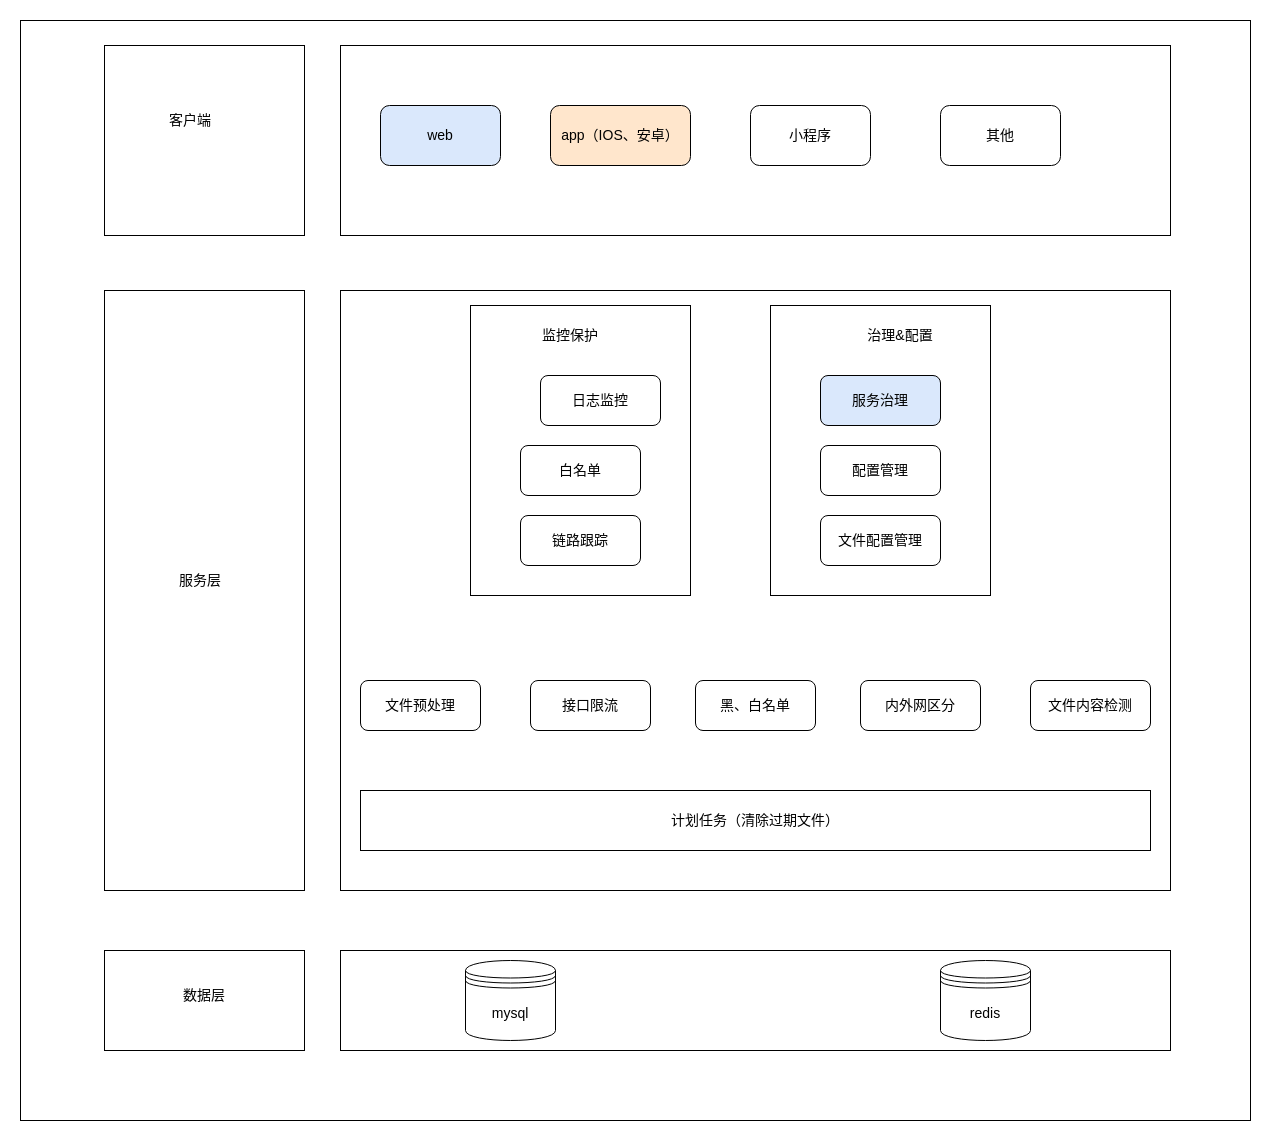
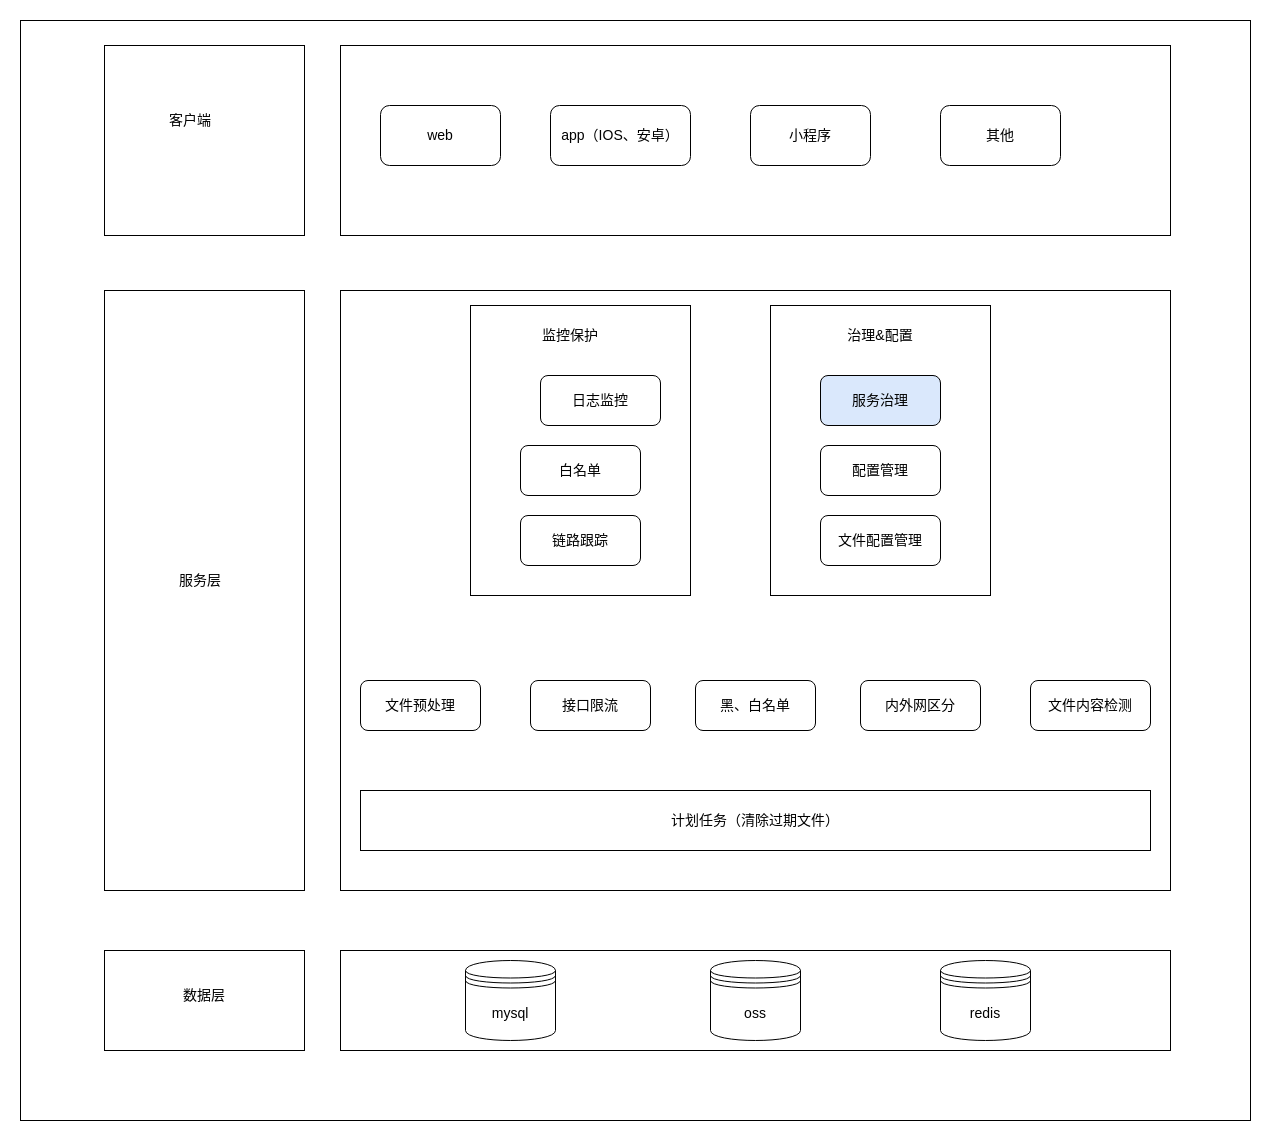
(441, 136) -> (441, 136)
(621, 136) -> (621, 136)
(901, 336) -> (881, 336)
none -> (756, 1001)
